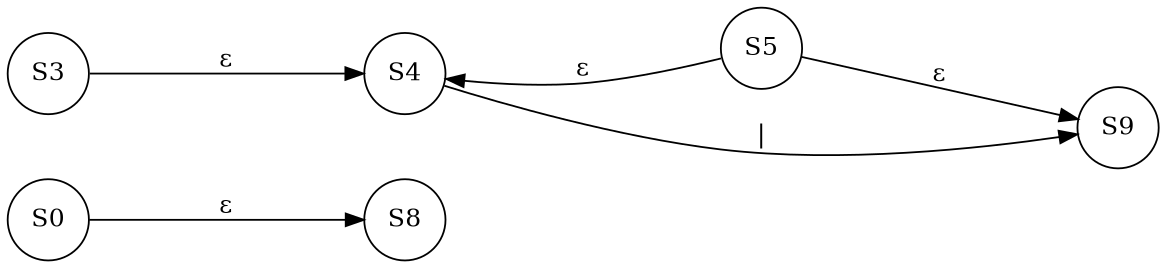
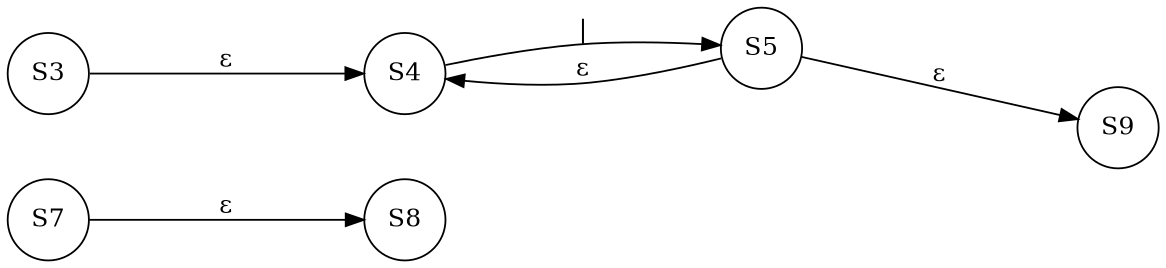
(748, 152) -> (573, 45)
(48, 220) -> (48, 220)
